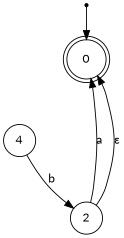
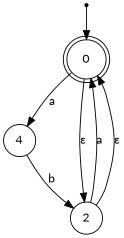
none -> (50, 94)
none -> (80, 136)
